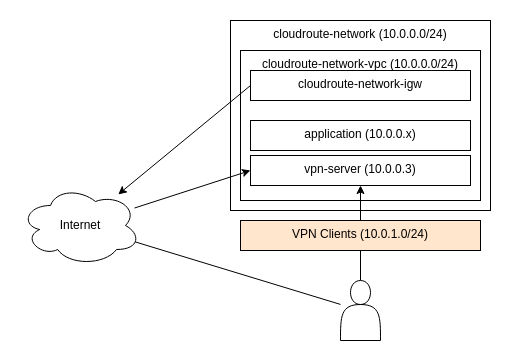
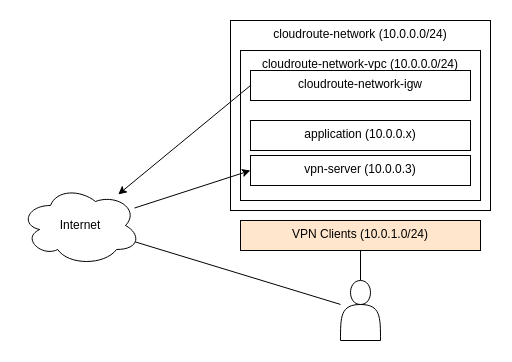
(361, 206) -> none
